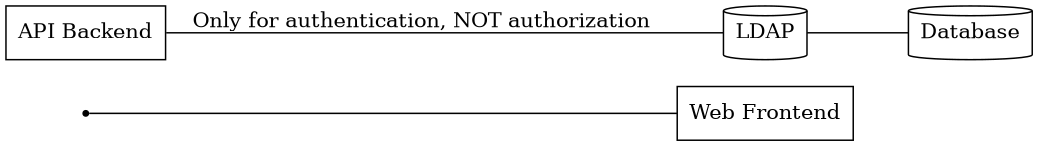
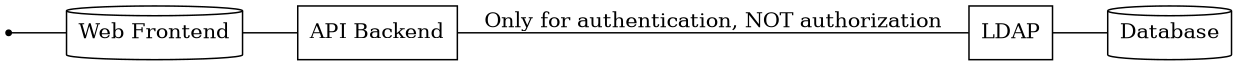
none -> (270, 33)
(765, 33) -> (1011, 33)
(765, 113) -> (155, 33)
